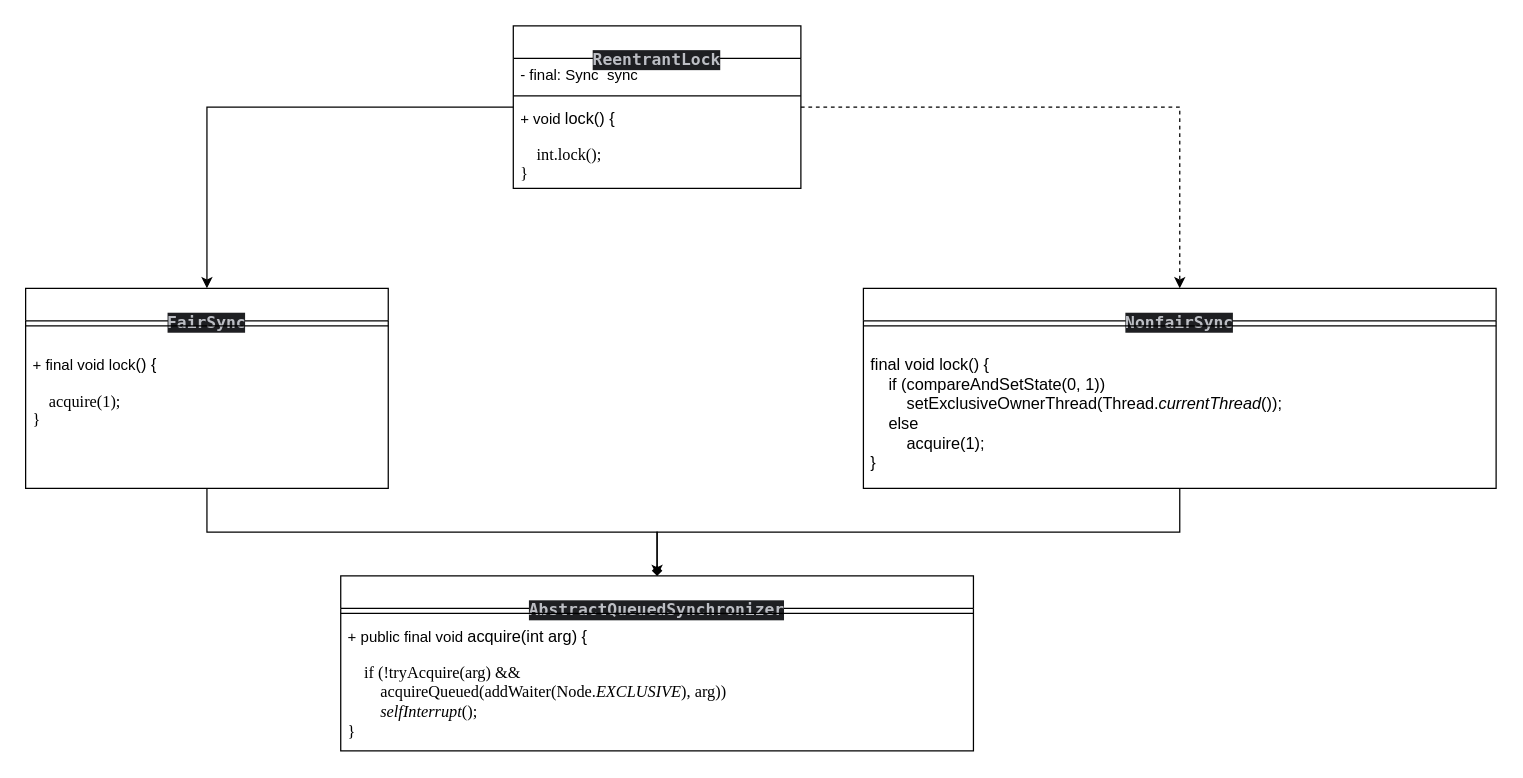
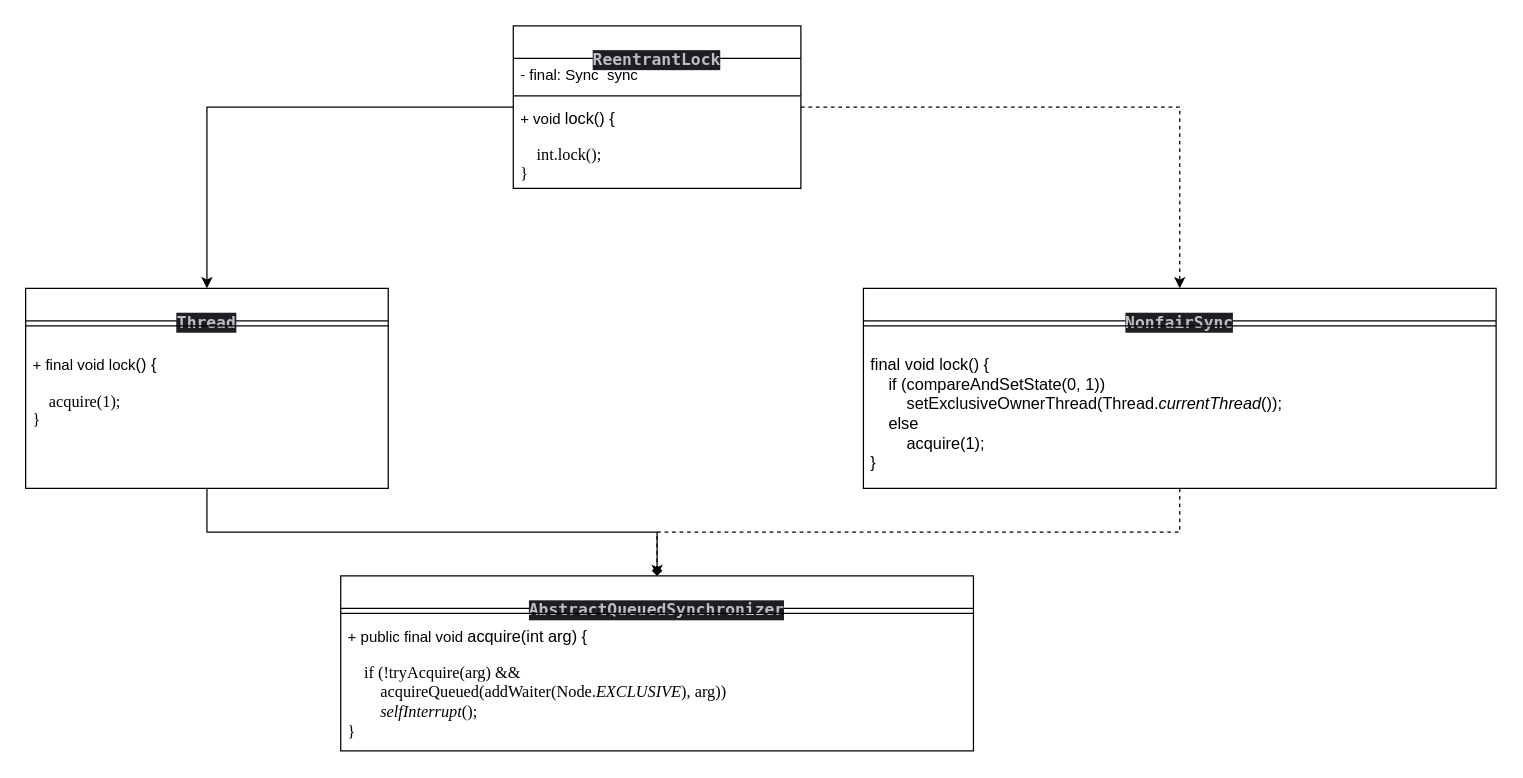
(207, 306) -> (207, 306)
(939, 532) -> (939, 532)
